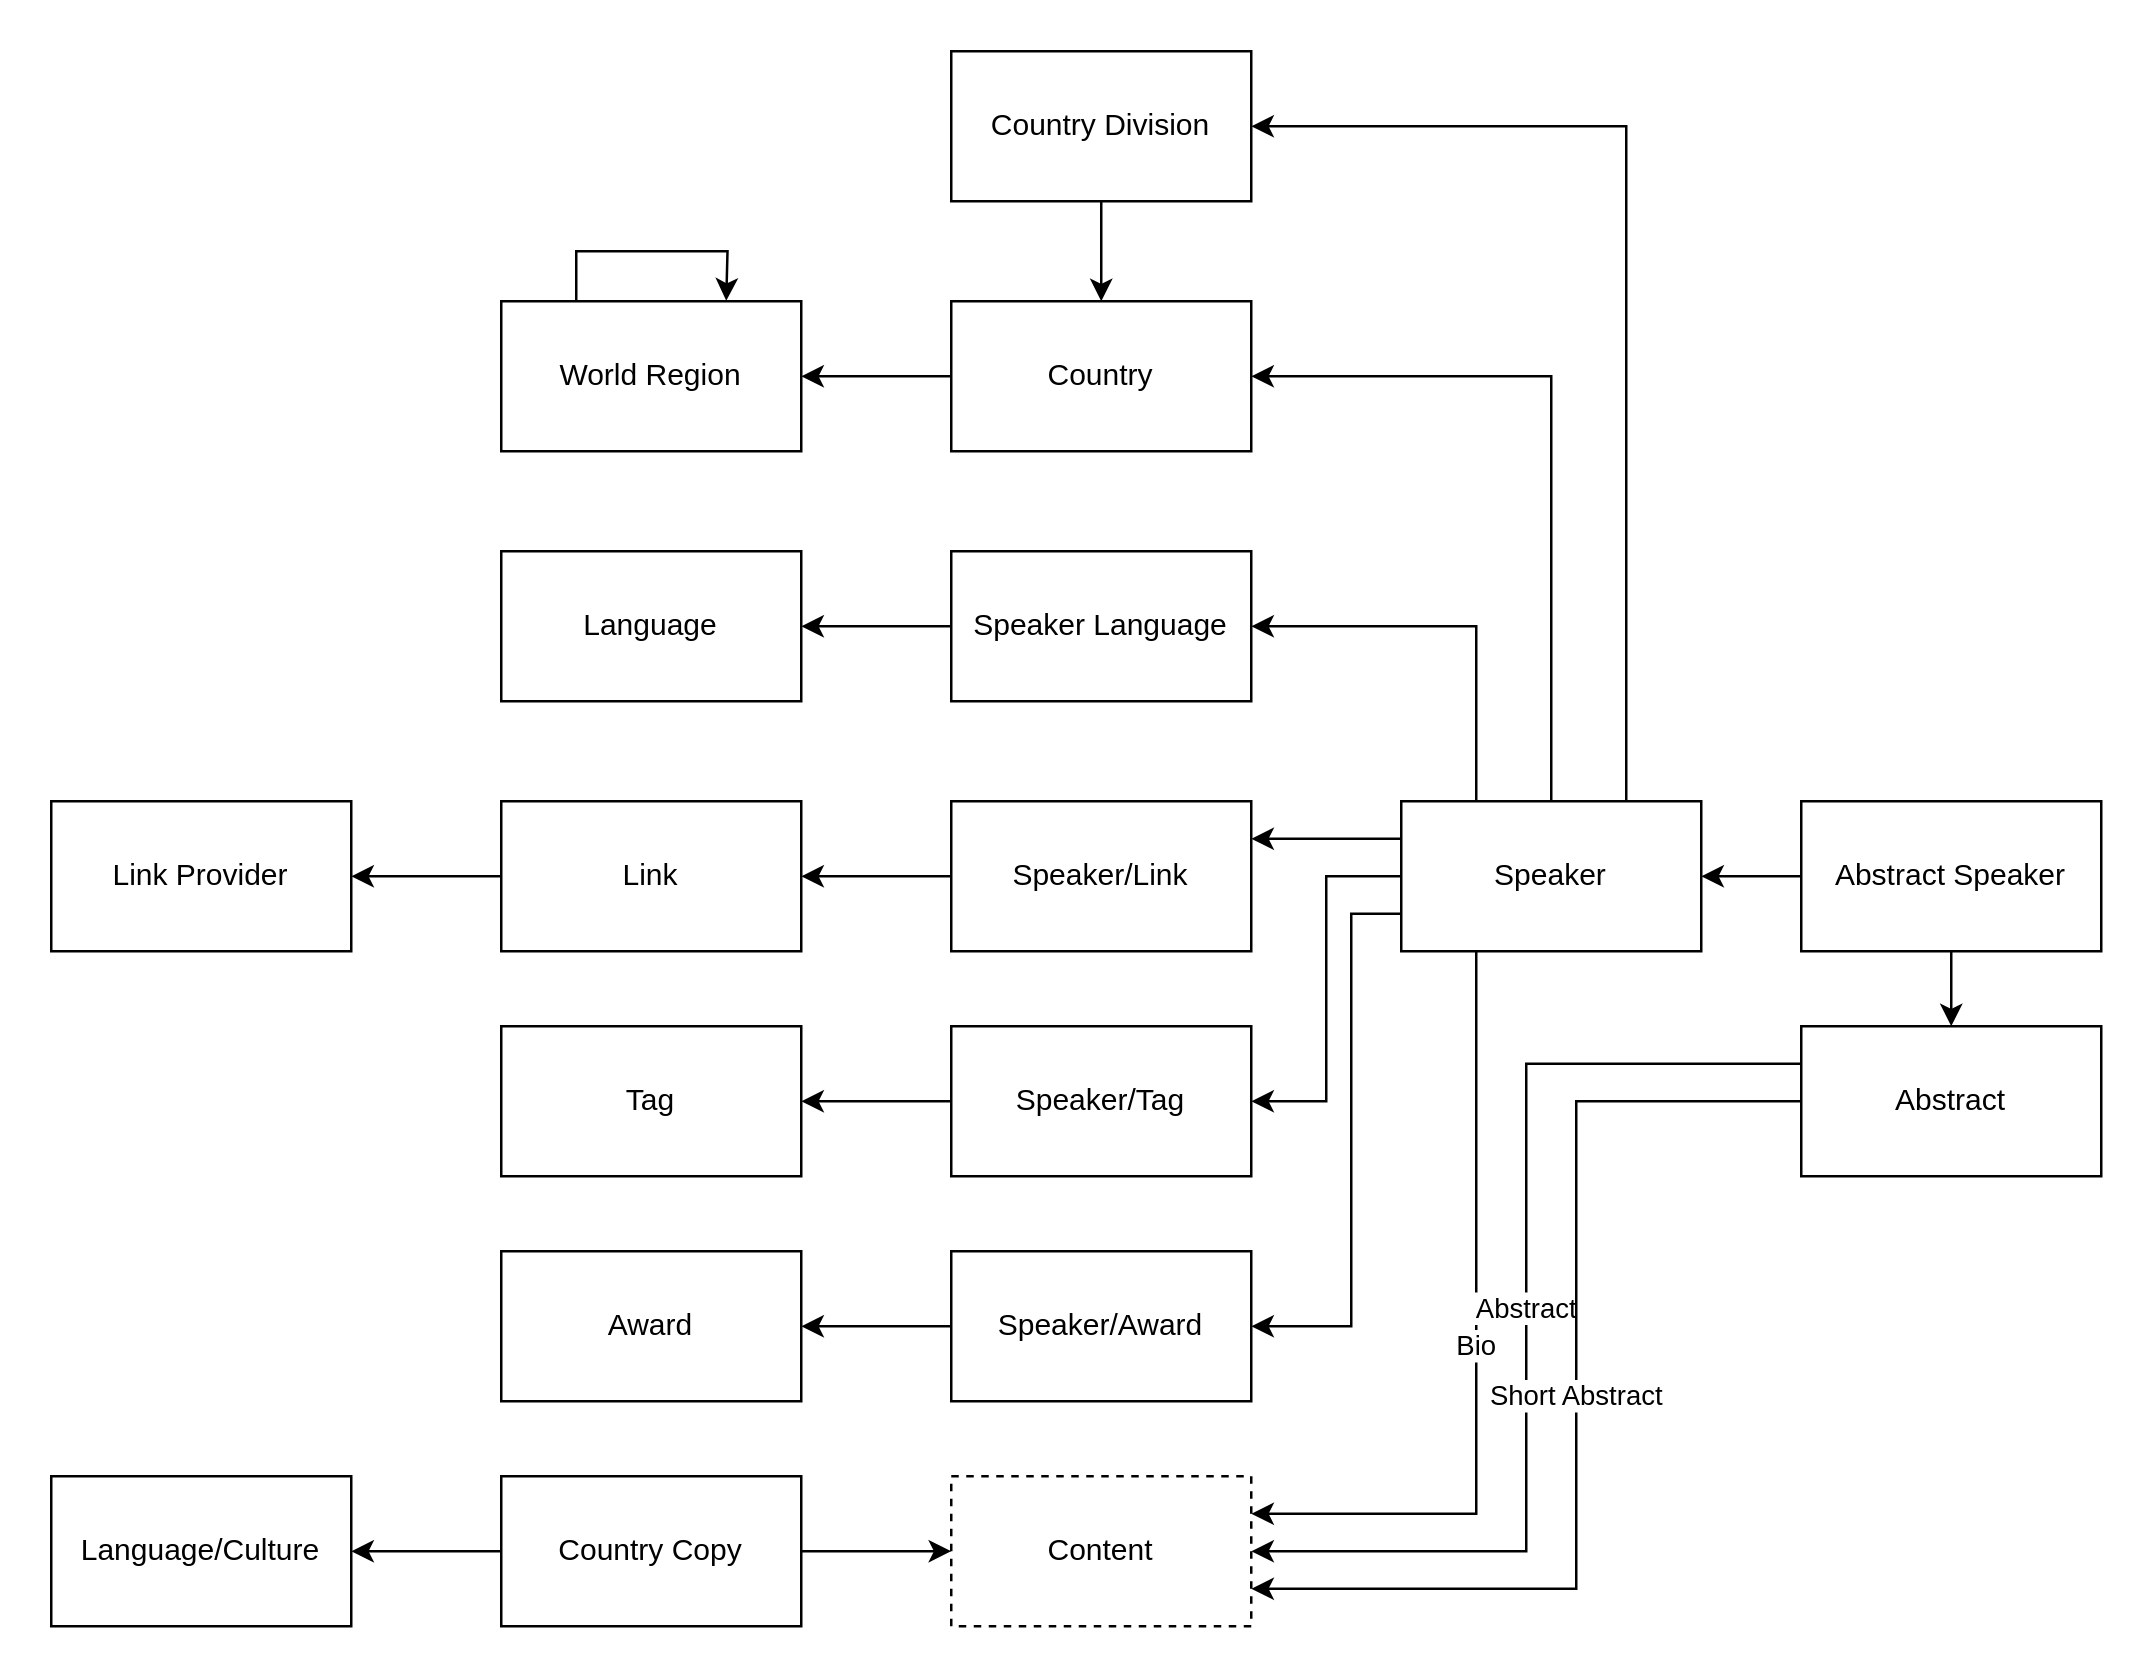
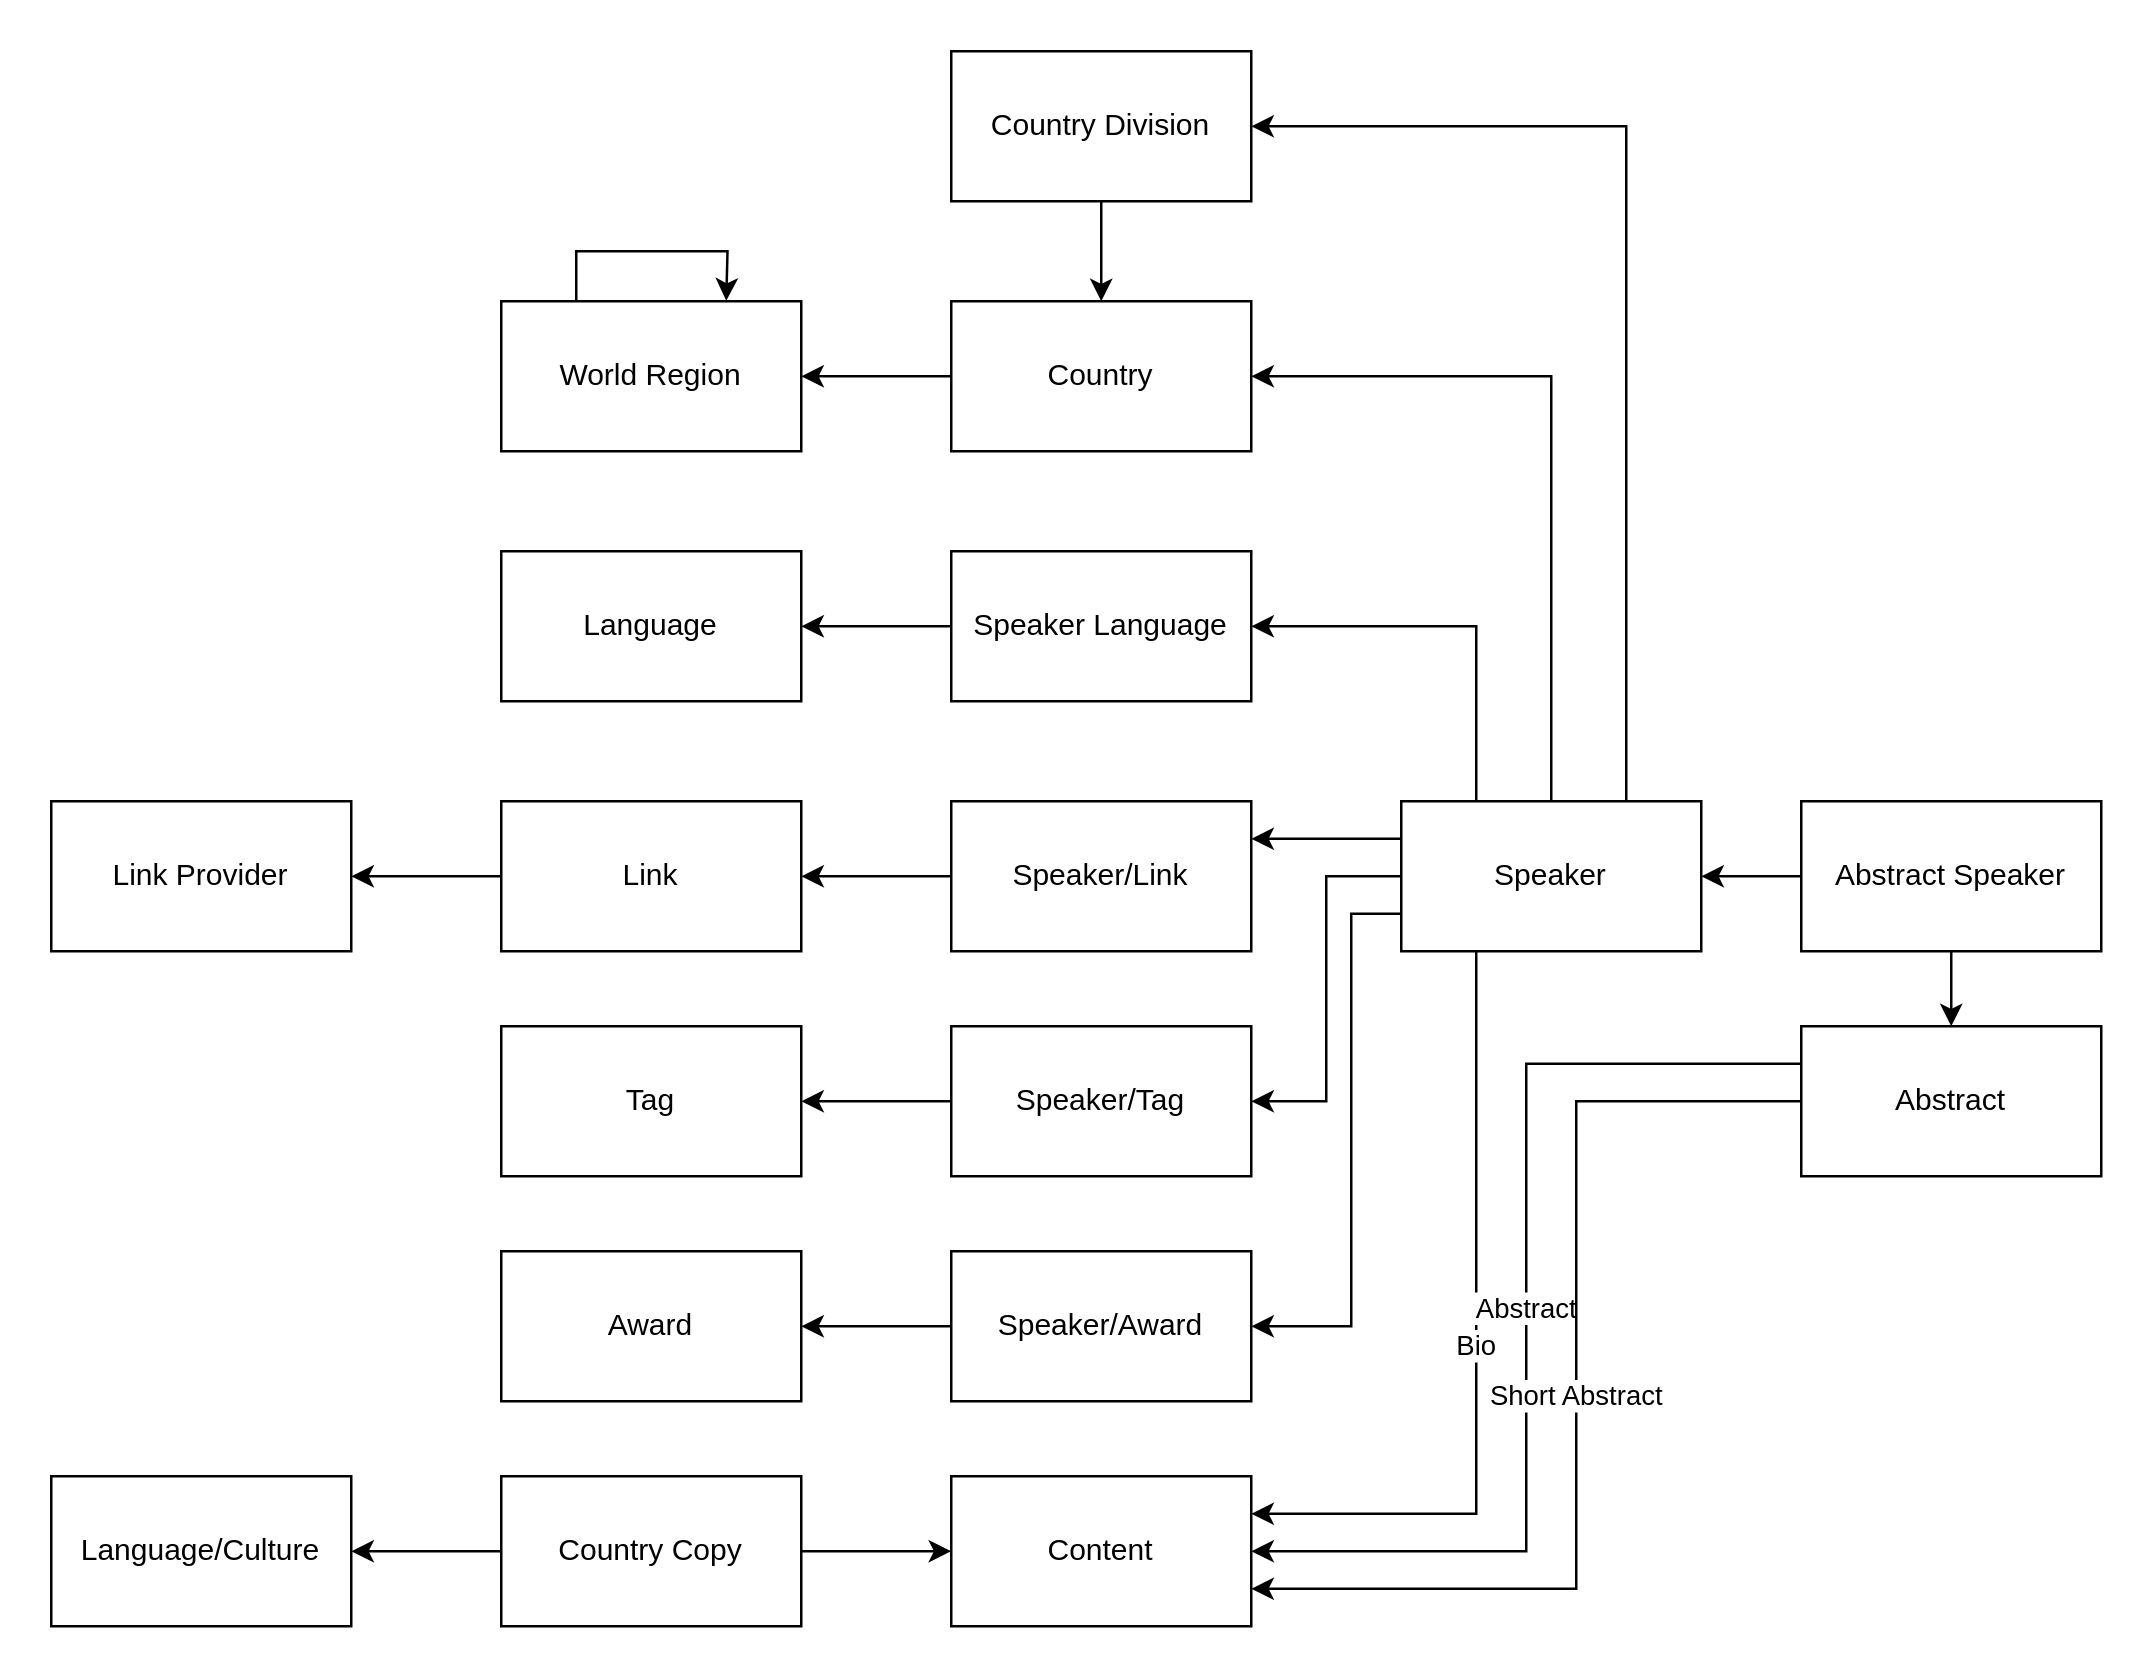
(1101, 1551) -> (1101, 1551)
